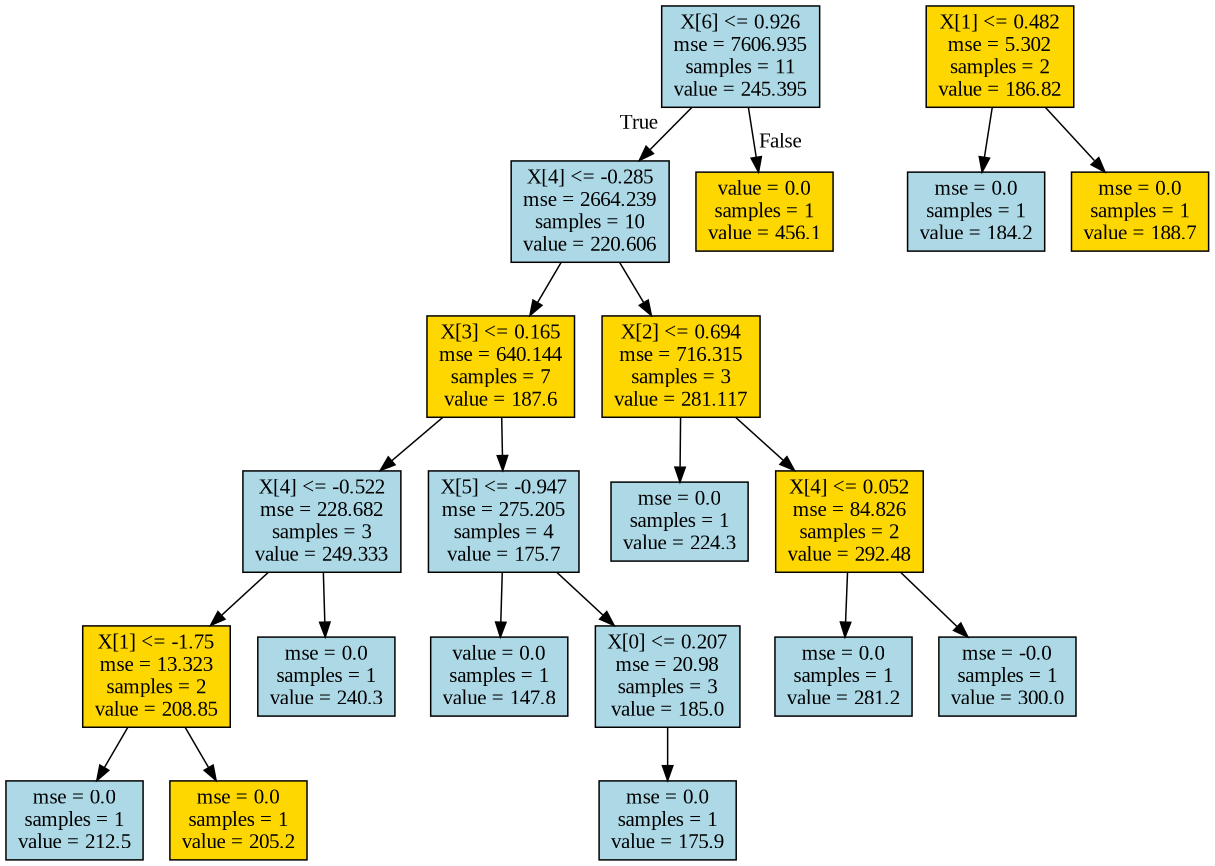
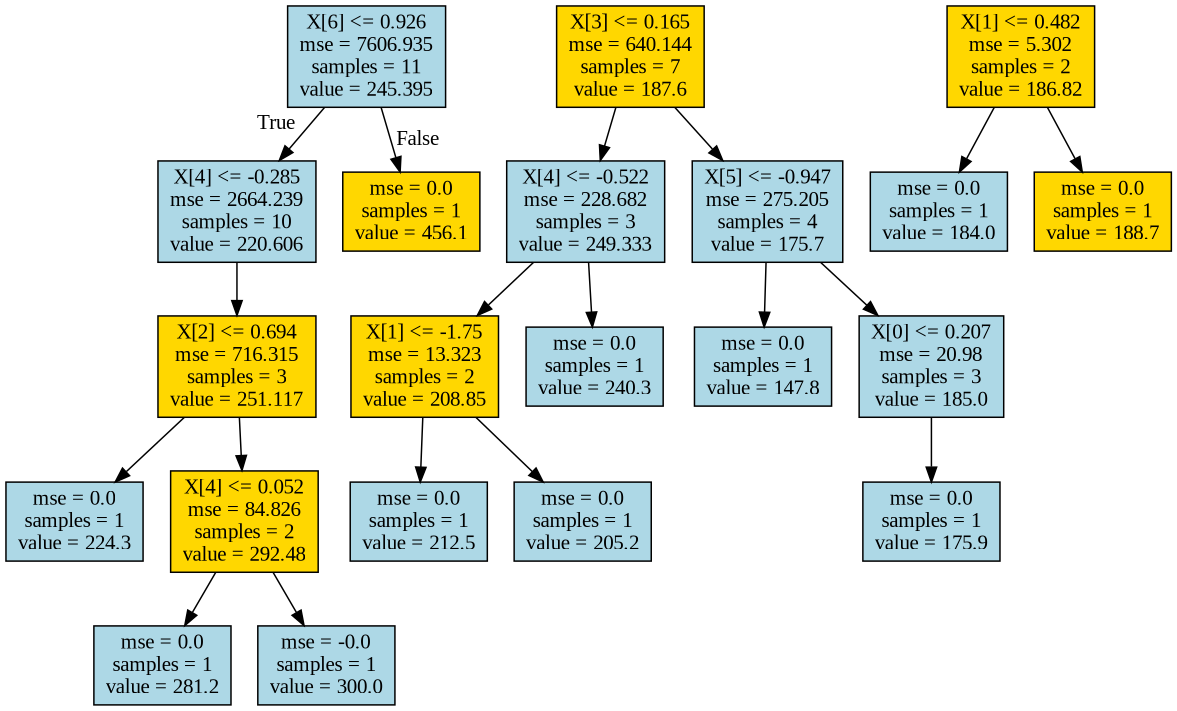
(765, 212) -> (411, 212)
(976, 212) -> (939, 212)
(549, 282) -> none
(681, 367) -> (237, 367)
(499, 677) -> (763, 367)
(238, 820) -> (583, 522)
